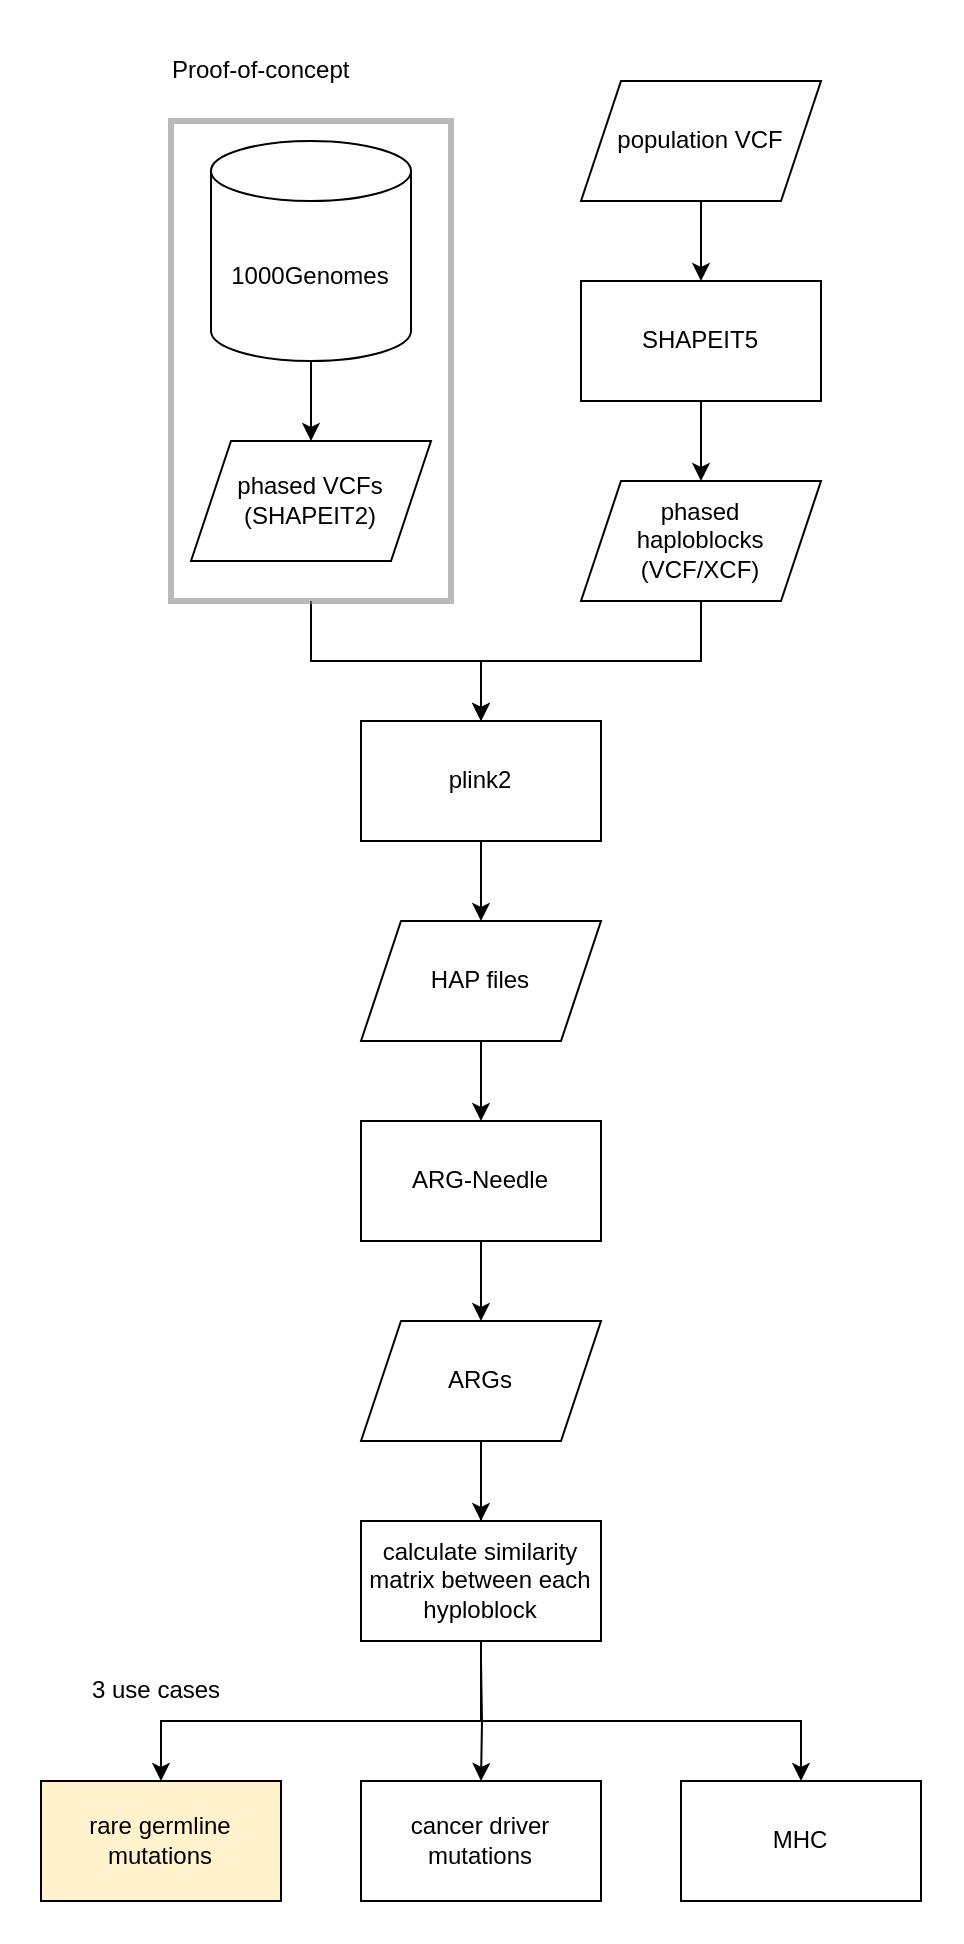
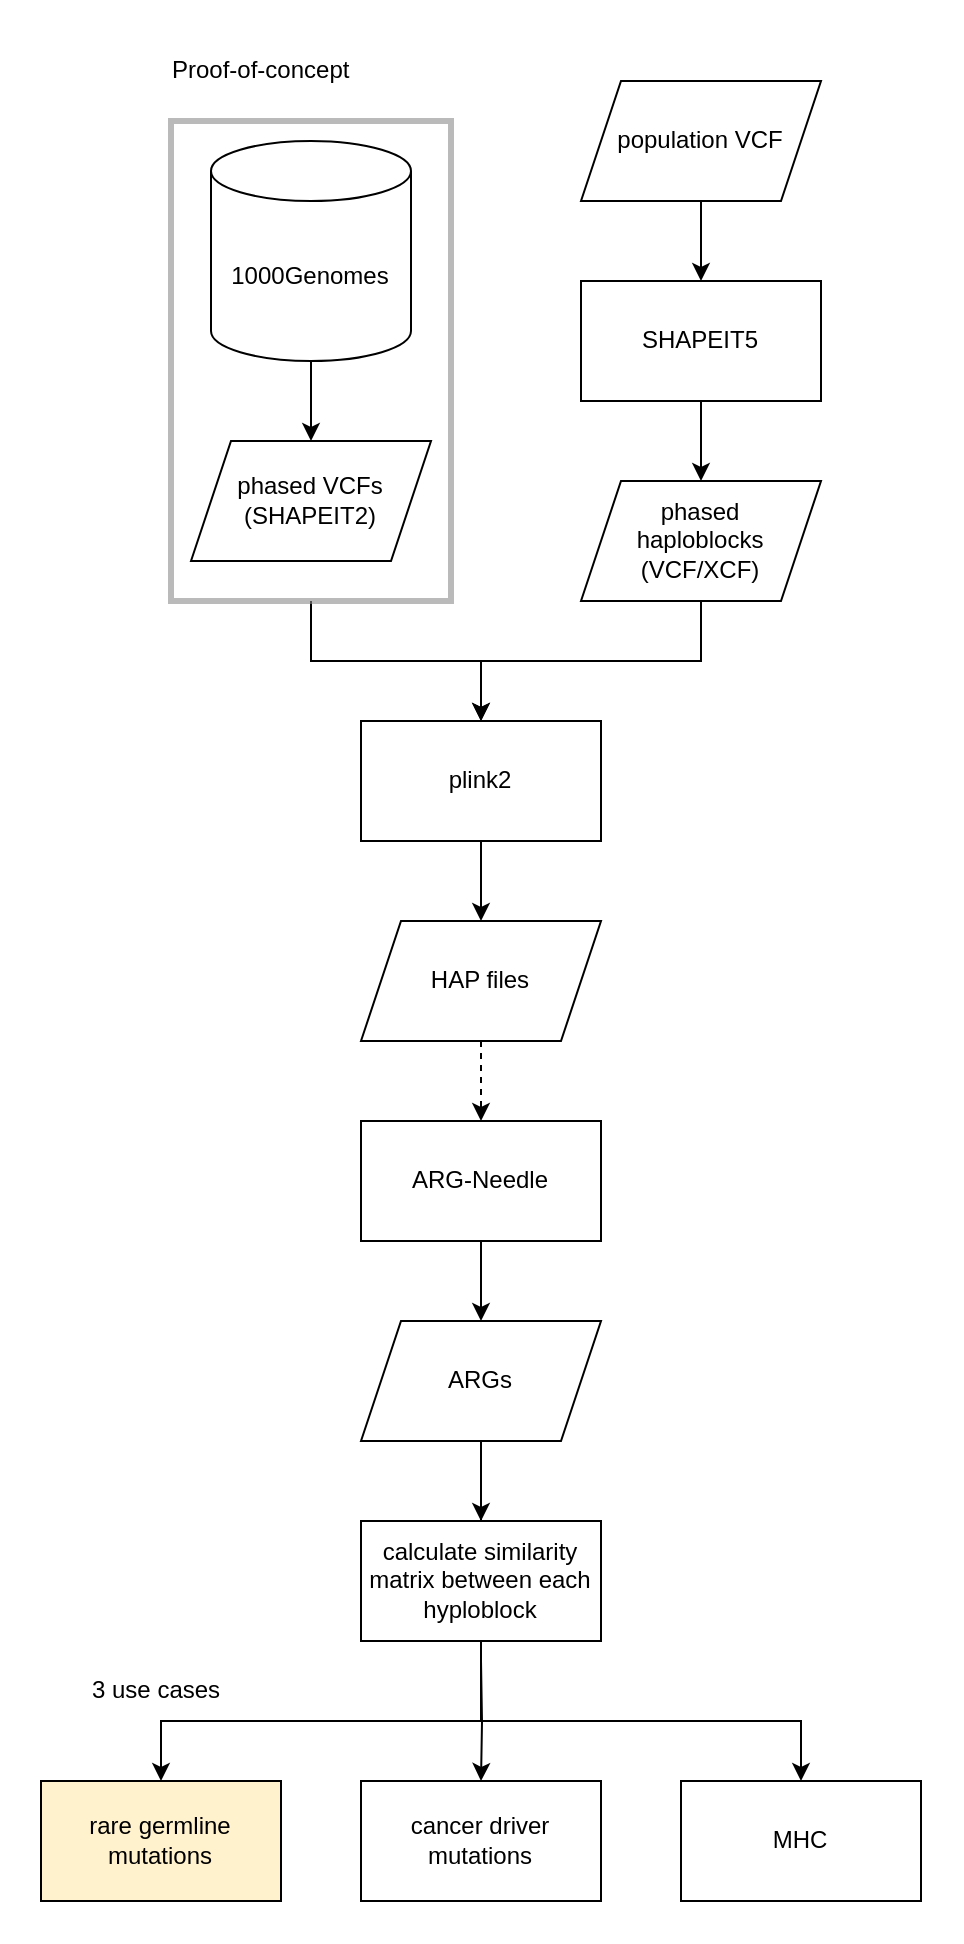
(481, 1073) -> (481, 1073)
